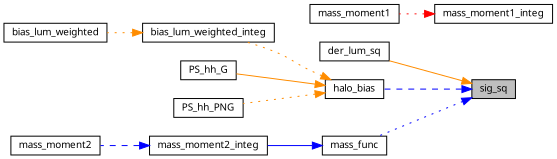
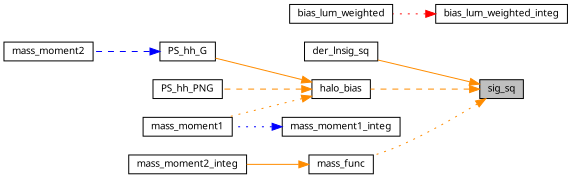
(412, 14) -> (252, 127)
(120, 33) -> (409, 14)
(355, 51) -> (341, 51)
(285, 57) -> (264, 108)
(423, 89) -> (420, 89)
(279, 99) -> (262, 89)
(421, 119) -> (427, 133)
(120, 146) -> (121, 51)
(290, 146) -> (273, 164)
